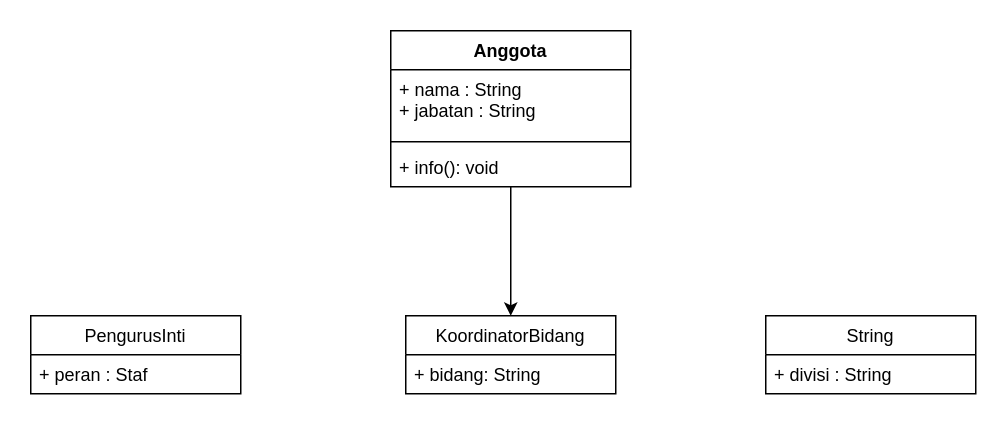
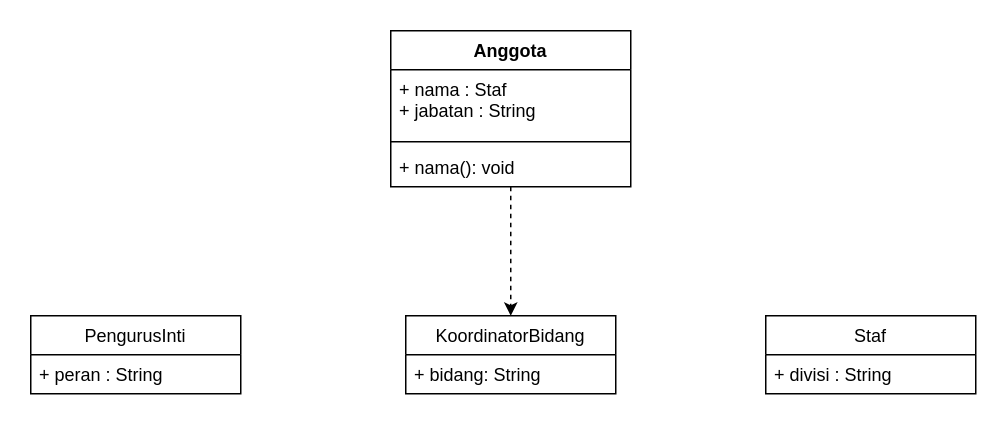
(463, 90) -> (455, 90)
(458, 168) -> (460, 168)
(511, 247) -> (511, 247)
(870, 336) -> (870, 336)
(100, 375) -> (108, 375)
